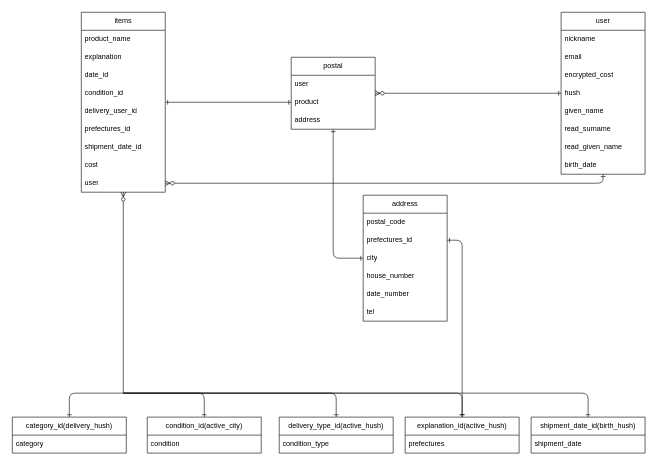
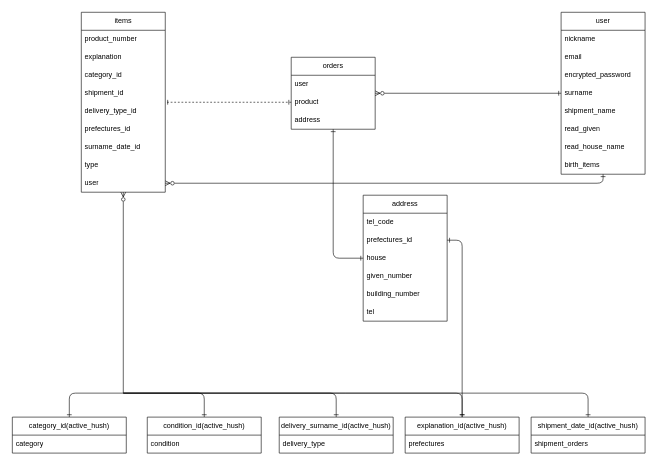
(109, 39) -> (113, 39)
(333, 66) -> (333, 66)
(98, 75) -> (106, 75)
(593, 75) -> (601, 75)
(106, 93) -> (105, 93)
(573, 93) -> (579, 93)
(228, 102) -> (228, 102)
(114, 111) -> (114, 111)
(584, 111) -> (590, 111)
(589, 129) -> (584, 129)
(115, 147) -> (114, 147)
(594, 147) -> (595, 147)
(93, 165) -> (93, 165)
(584, 165) -> (585, 165)
(388, 222) -> (382, 222)
(374, 258) -> (377, 258)
(391, 276) -> (390, 276)
(389, 294) -> (394, 294)
(69, 426) -> (69, 426)
(204, 426) -> (204, 426)
(336, 426) -> (336, 426)
(588, 426) -> (588, 426)
(309, 444) -> (307, 444)
(560, 444) -> (564, 444)
